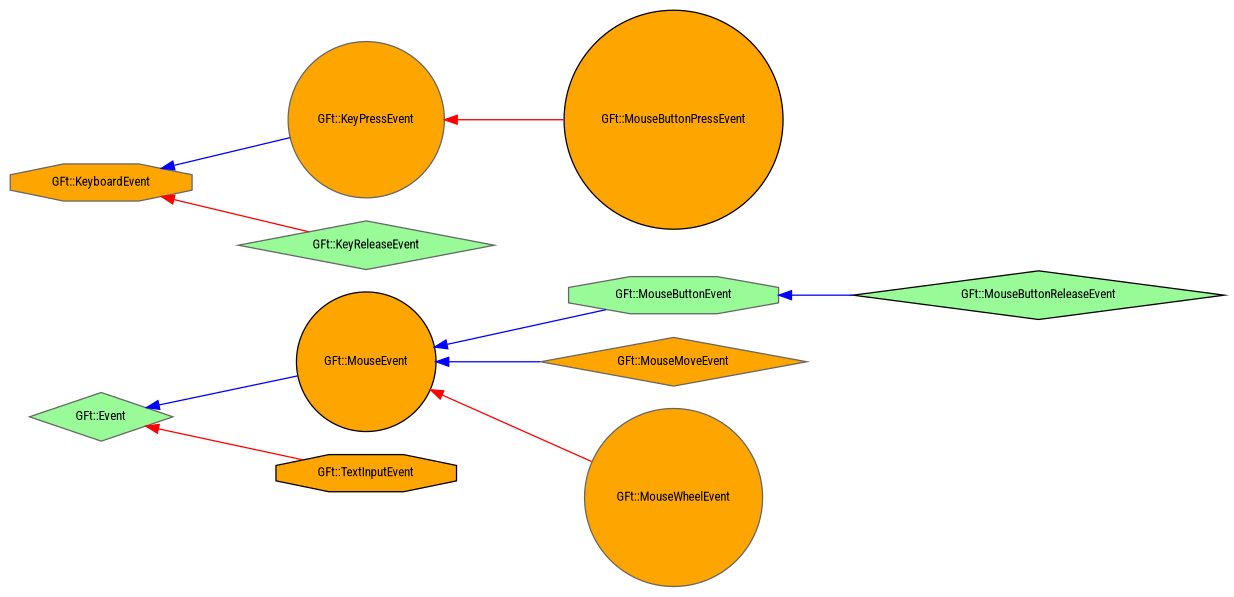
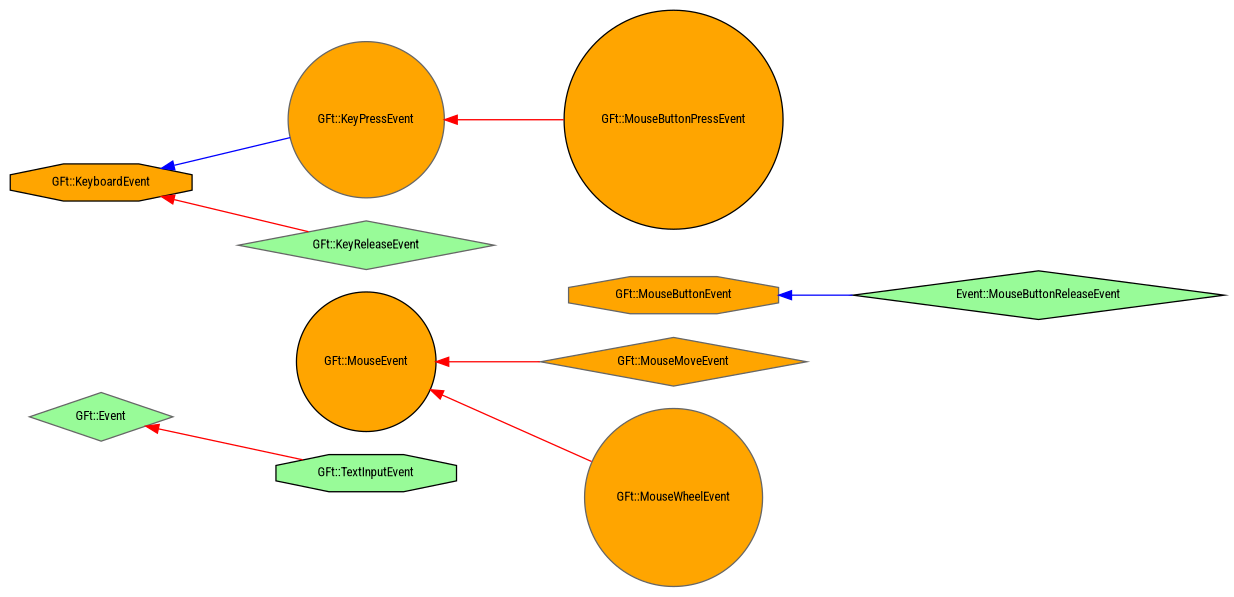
(101, 182) -> (101, 182)
(674, 295) -> (674, 295)
(1039, 295) -> (1039, 295)
(527, 327) -> none
(494, 362) -> (494, 362)
(228, 390) -> none
(366, 473) -> (366, 473)
